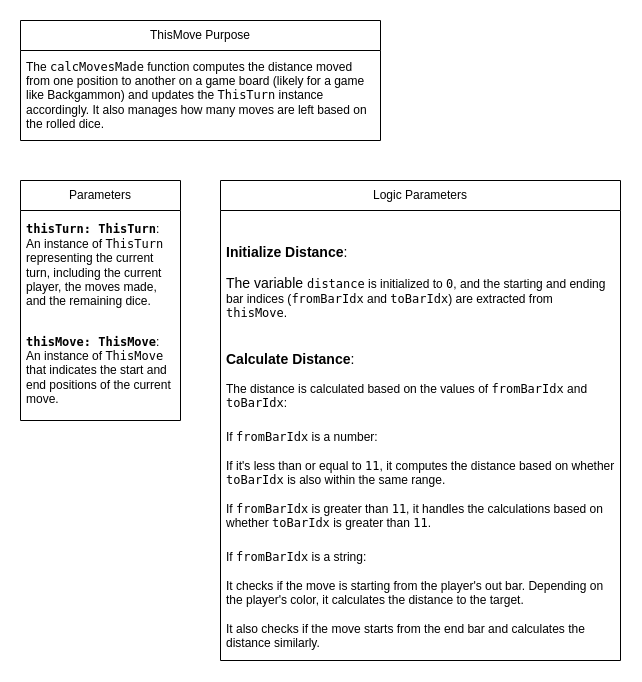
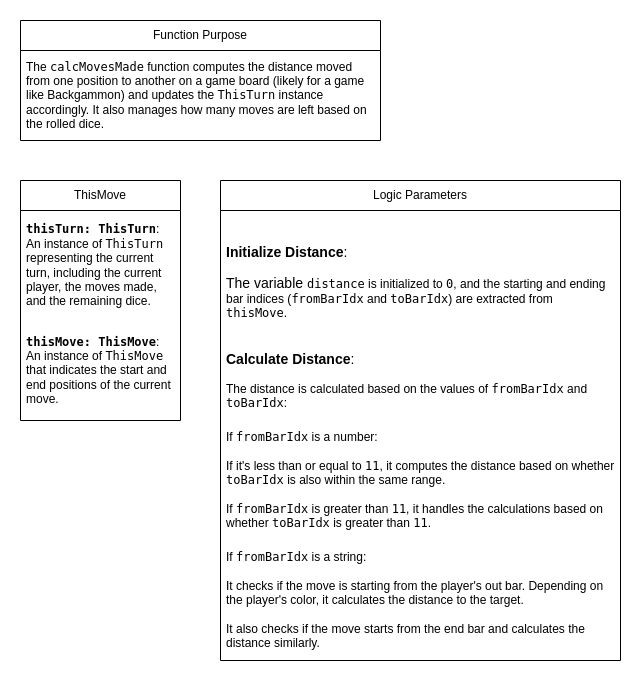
(201, 36) -> (201, 36)
(101, 196) -> (101, 196)
